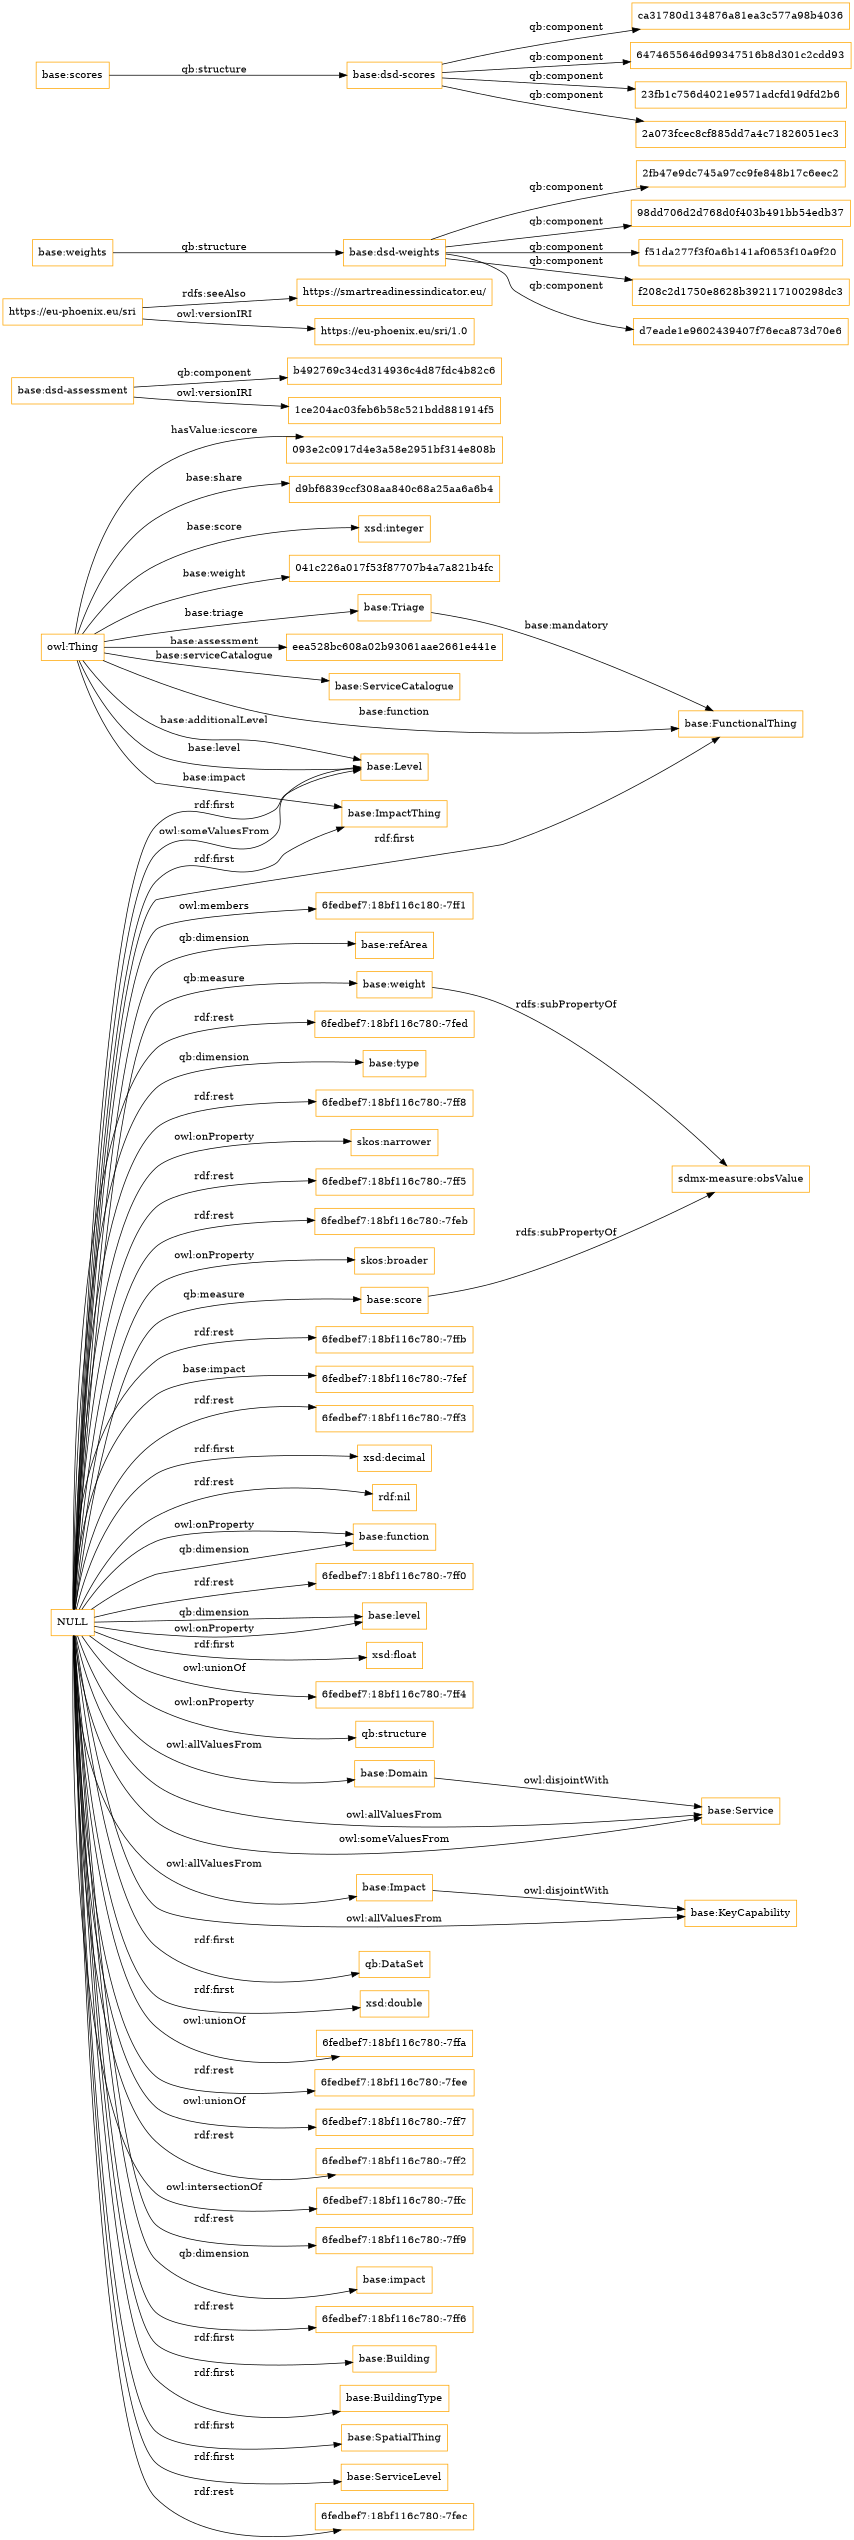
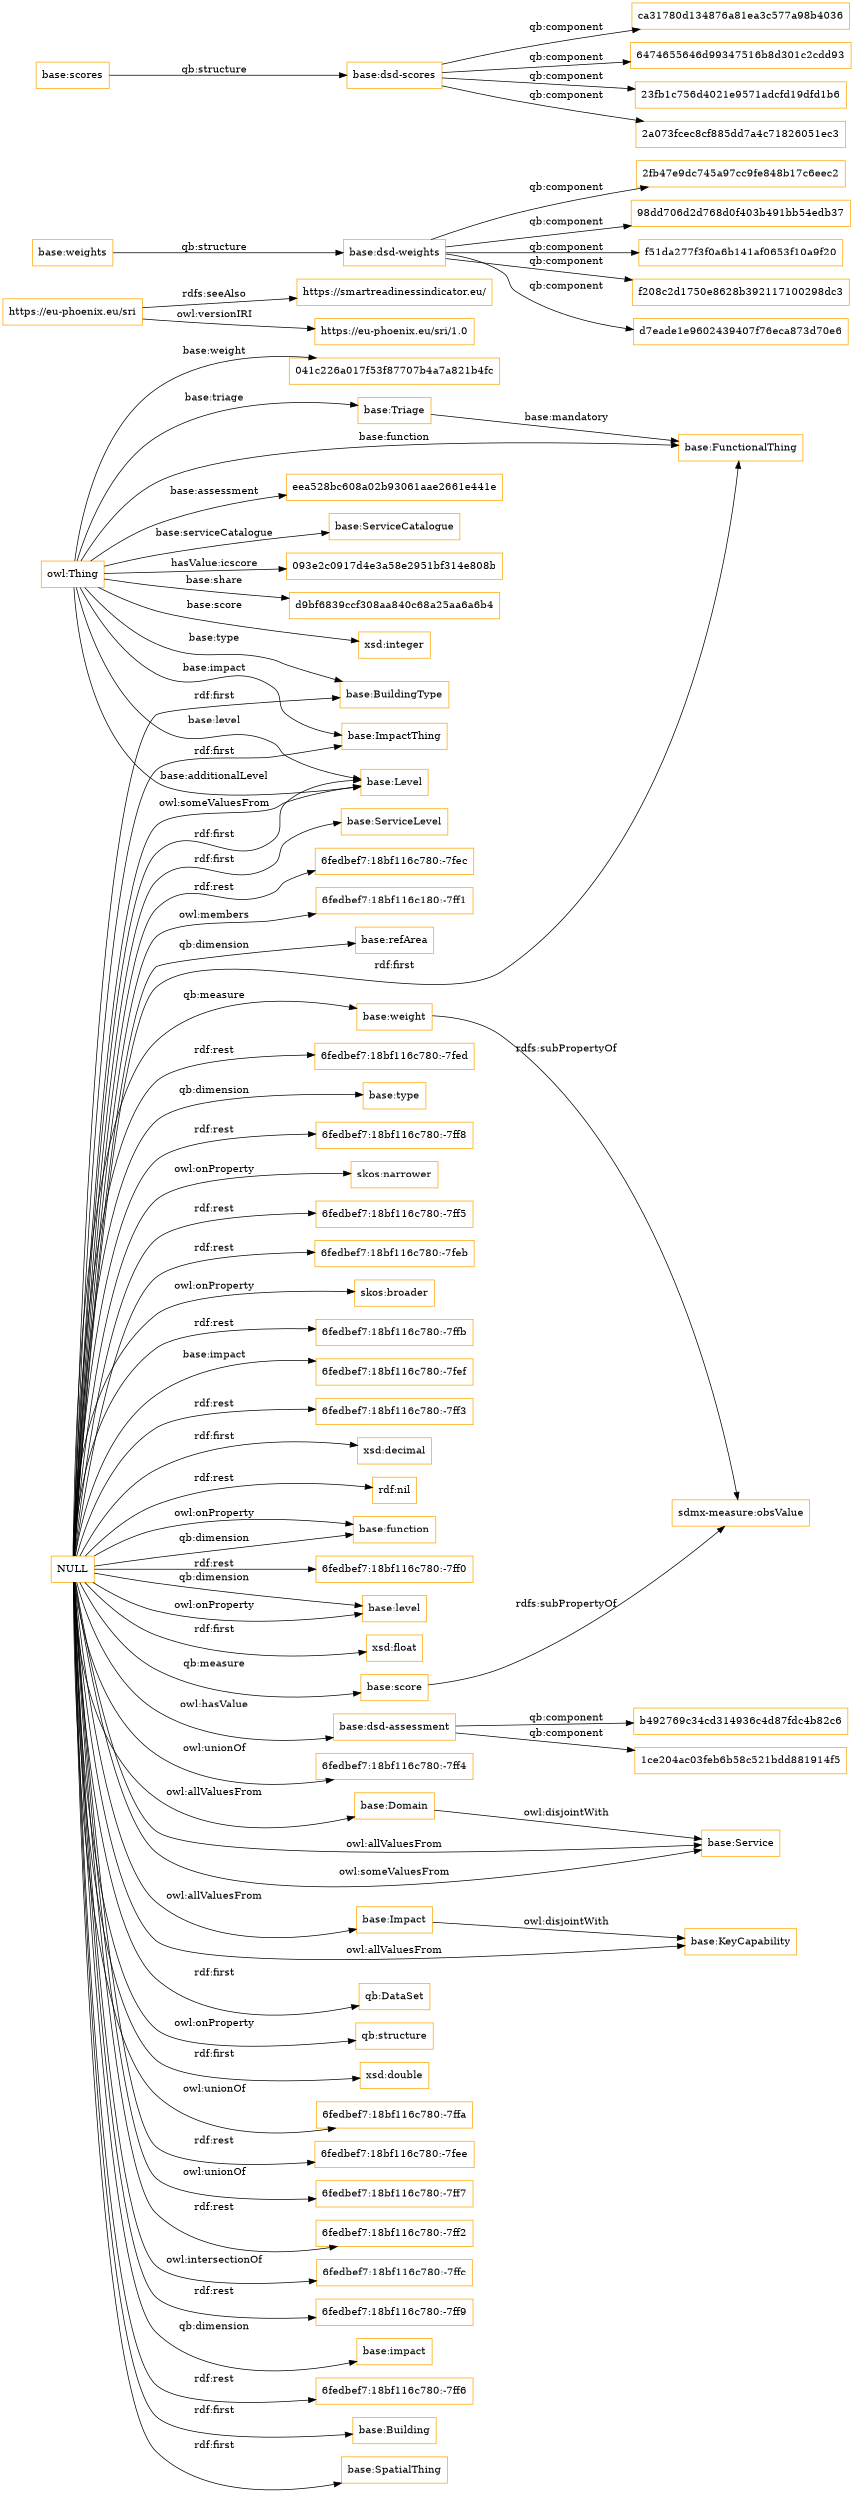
(741, 95) -> (741, 95)
(214, 393) -> (567, 1733)
none -> (201, 655)
none -> (165, 1715)
